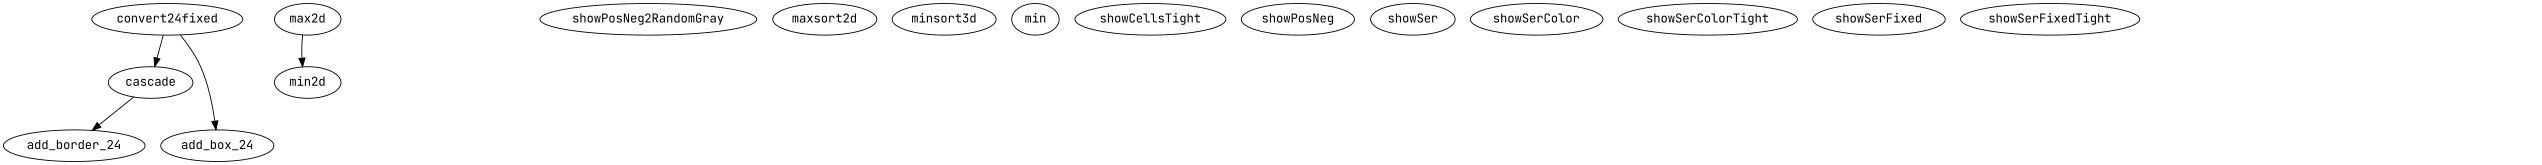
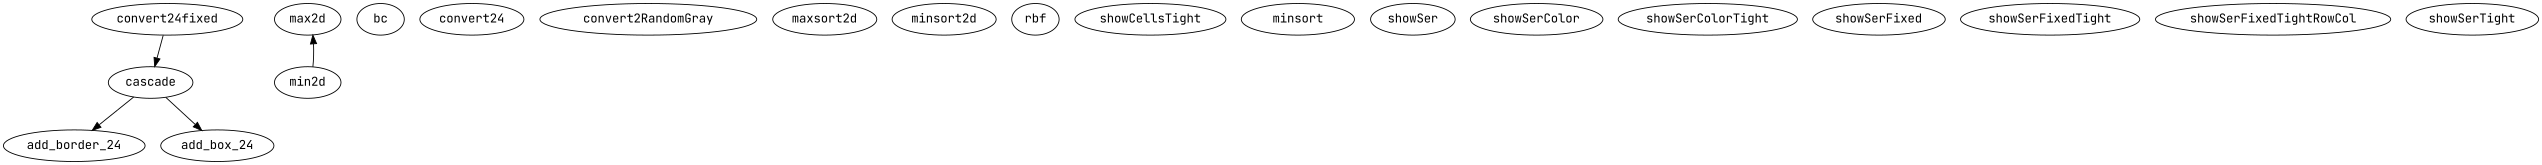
none -> (381, 19)
none -> (472, 19)
(648, 19) -> (648, 19)
(944, 19) -> (944, 19)
(1035, 19) -> (1035, 19)
(1298, 19) -> (1298, 19)
none -> (2273, 19)
none -> (2472, 19)
(302, 46) -> (314, 55)
(204, 75) -> (180, 111)
